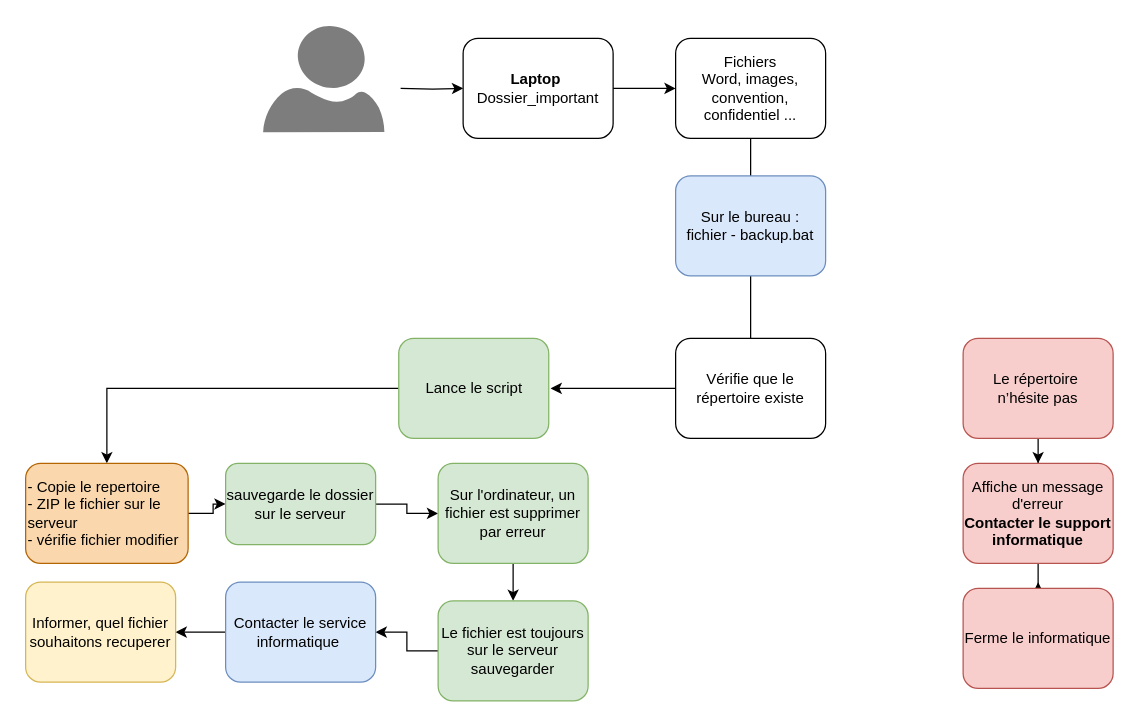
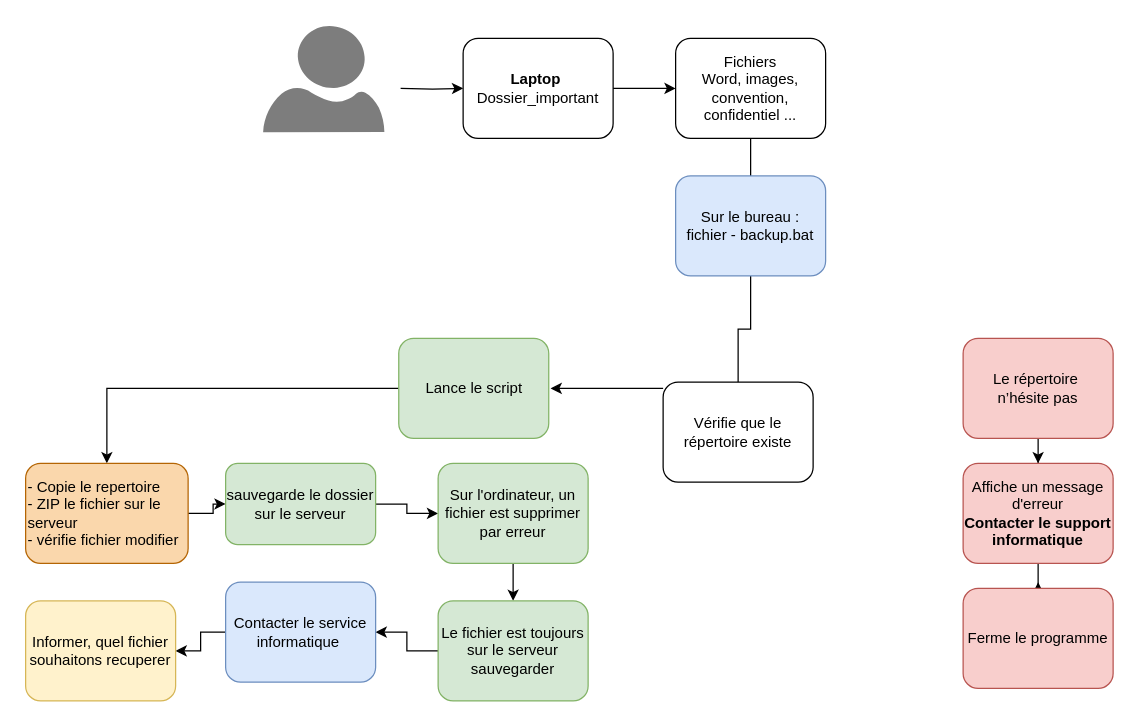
(751, 388) -> (738, 432)
(101, 632) -> (101, 651)
(1038, 638) -> (1038, 638)
